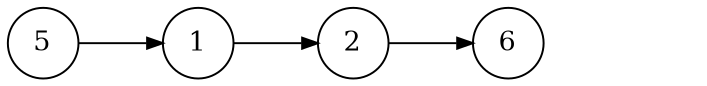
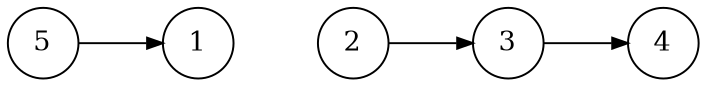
(268, 43) -> none
(508, 43) -> (508, 43)
none -> (663, 43)
